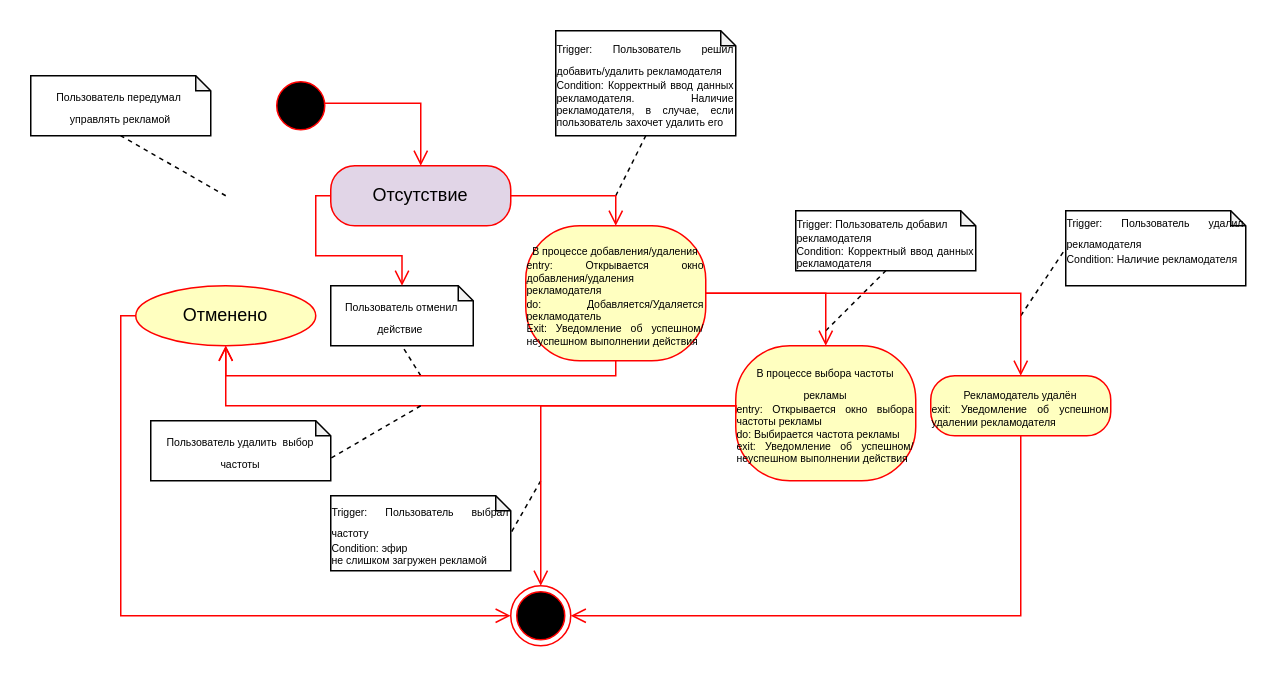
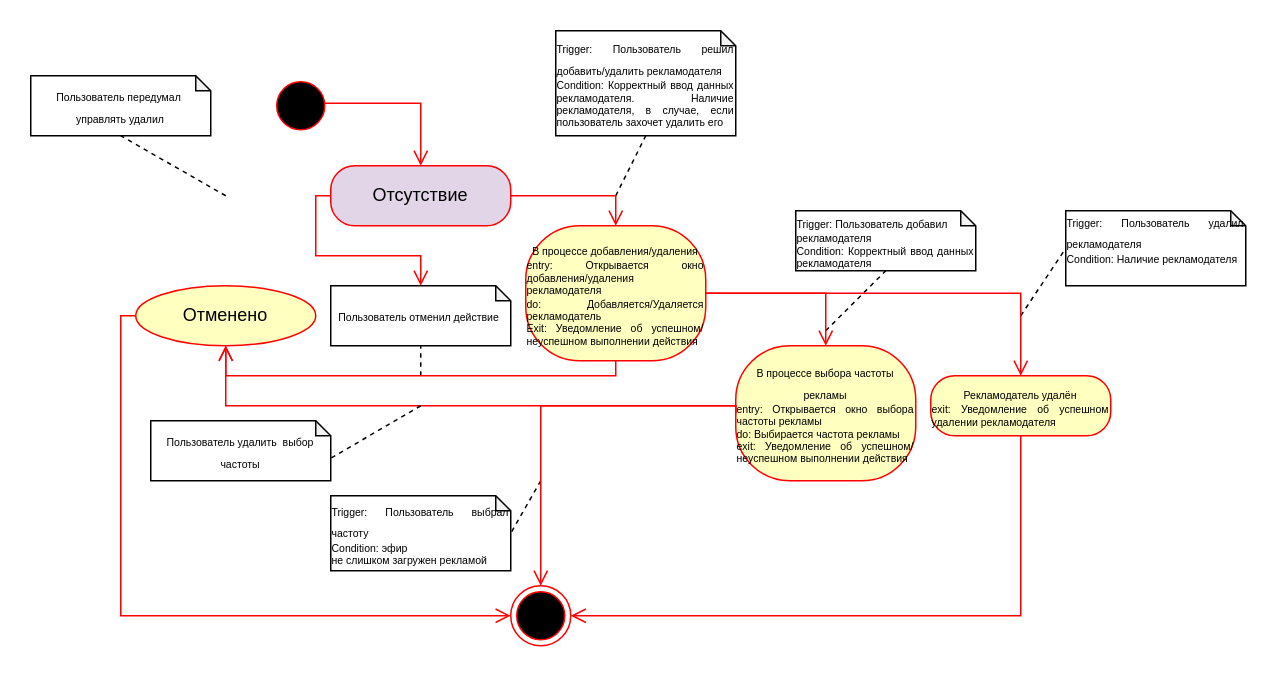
(121, 106) -> (121, 106)
(402, 316) -> (421, 316)
